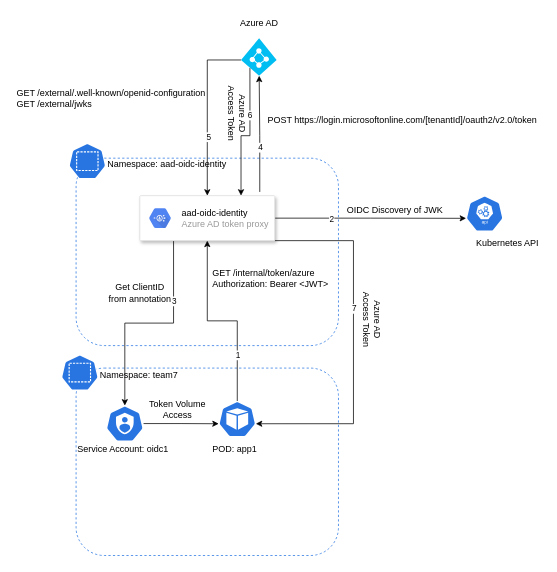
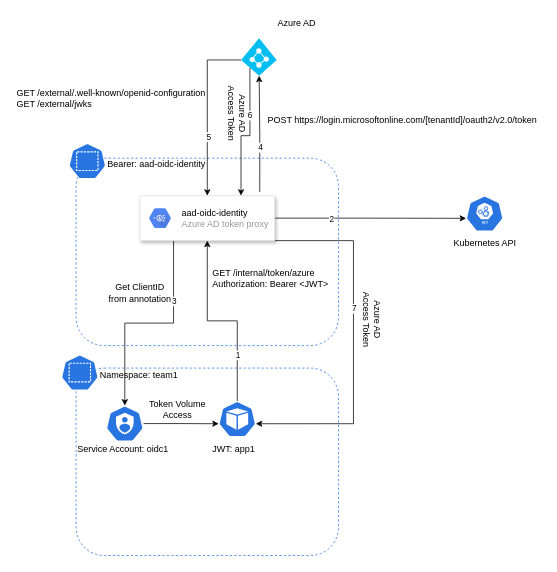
(259, 23) -> (296, 23)
(171, 164) -> (165, 164)
(395, 210) -> none
(507, 243) -> (485, 243)
(138, 375) -> (138, 375)
(233, 449) -> (233, 449)
